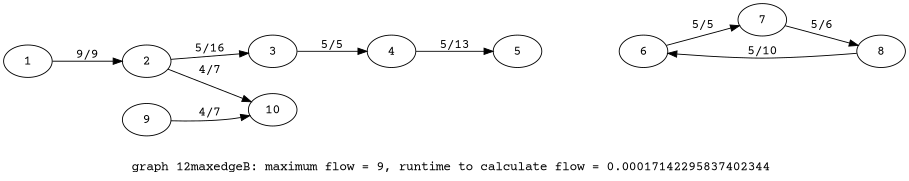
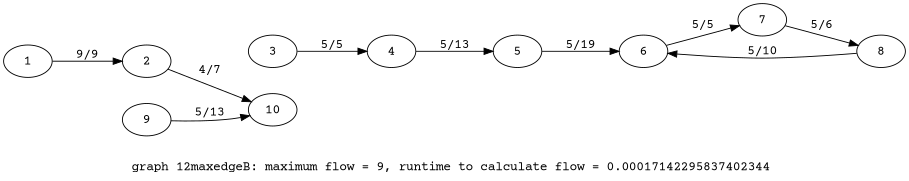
none -> (576, 51)
(205, 57) -> none
(210, 112) -> (210, 112)
